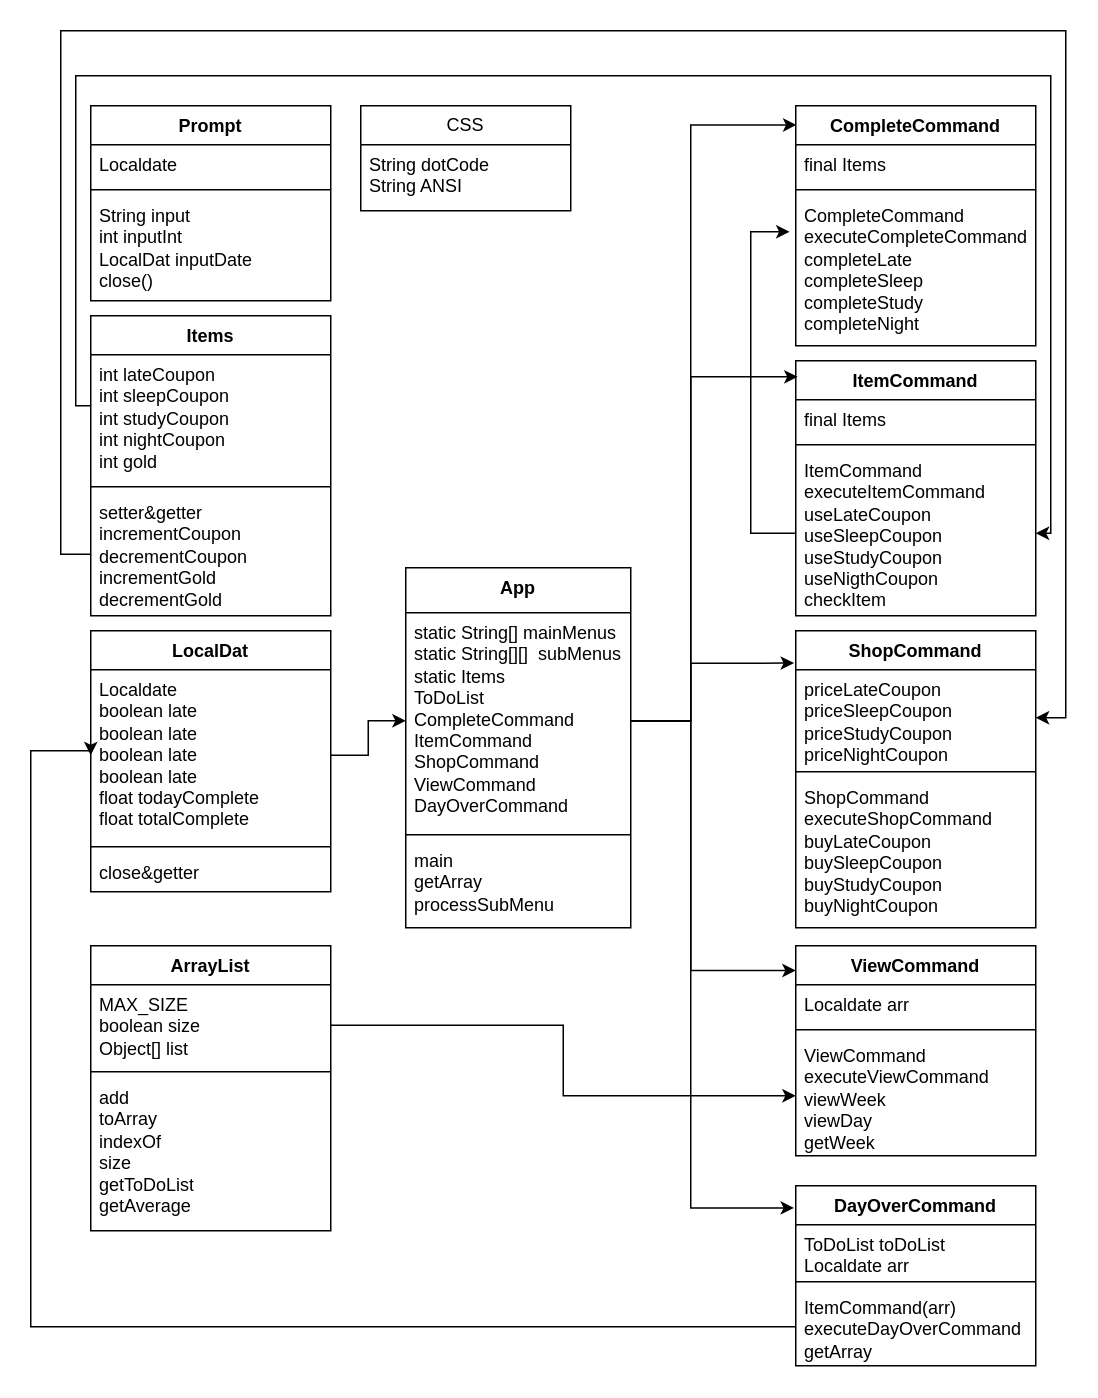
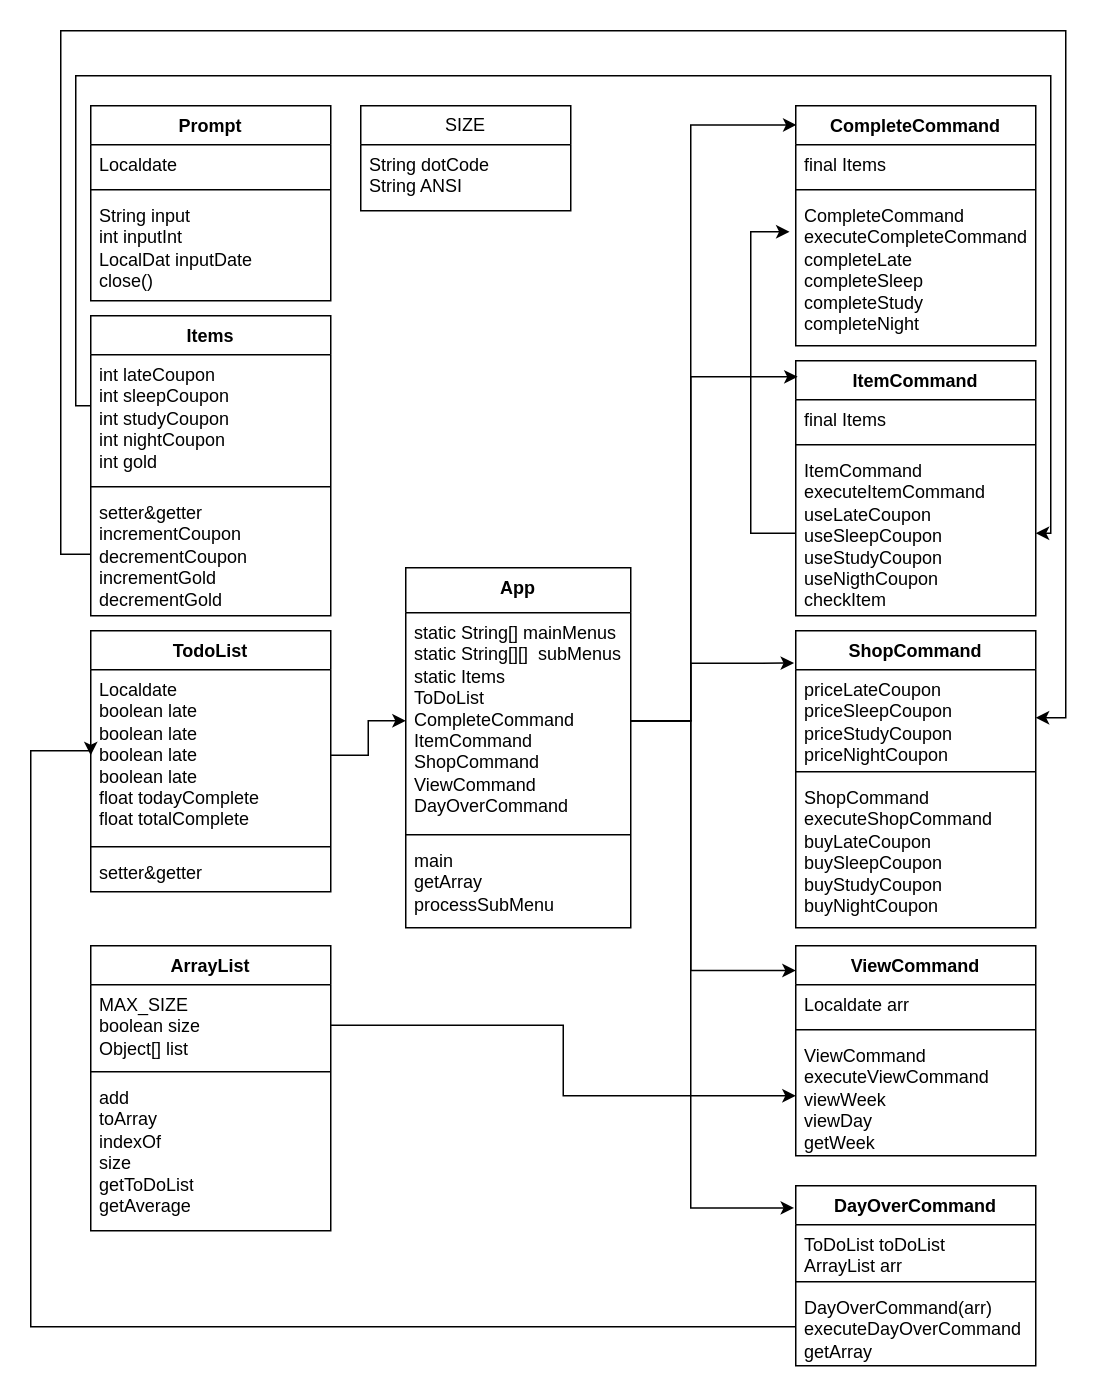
(466, 125) -> (466, 125)
(211, 652) -> (211, 652)
(158, 874) -> (165, 874)
(883, 1257) -> (883, 1257)
(911, 1331) -> (911, 1331)
